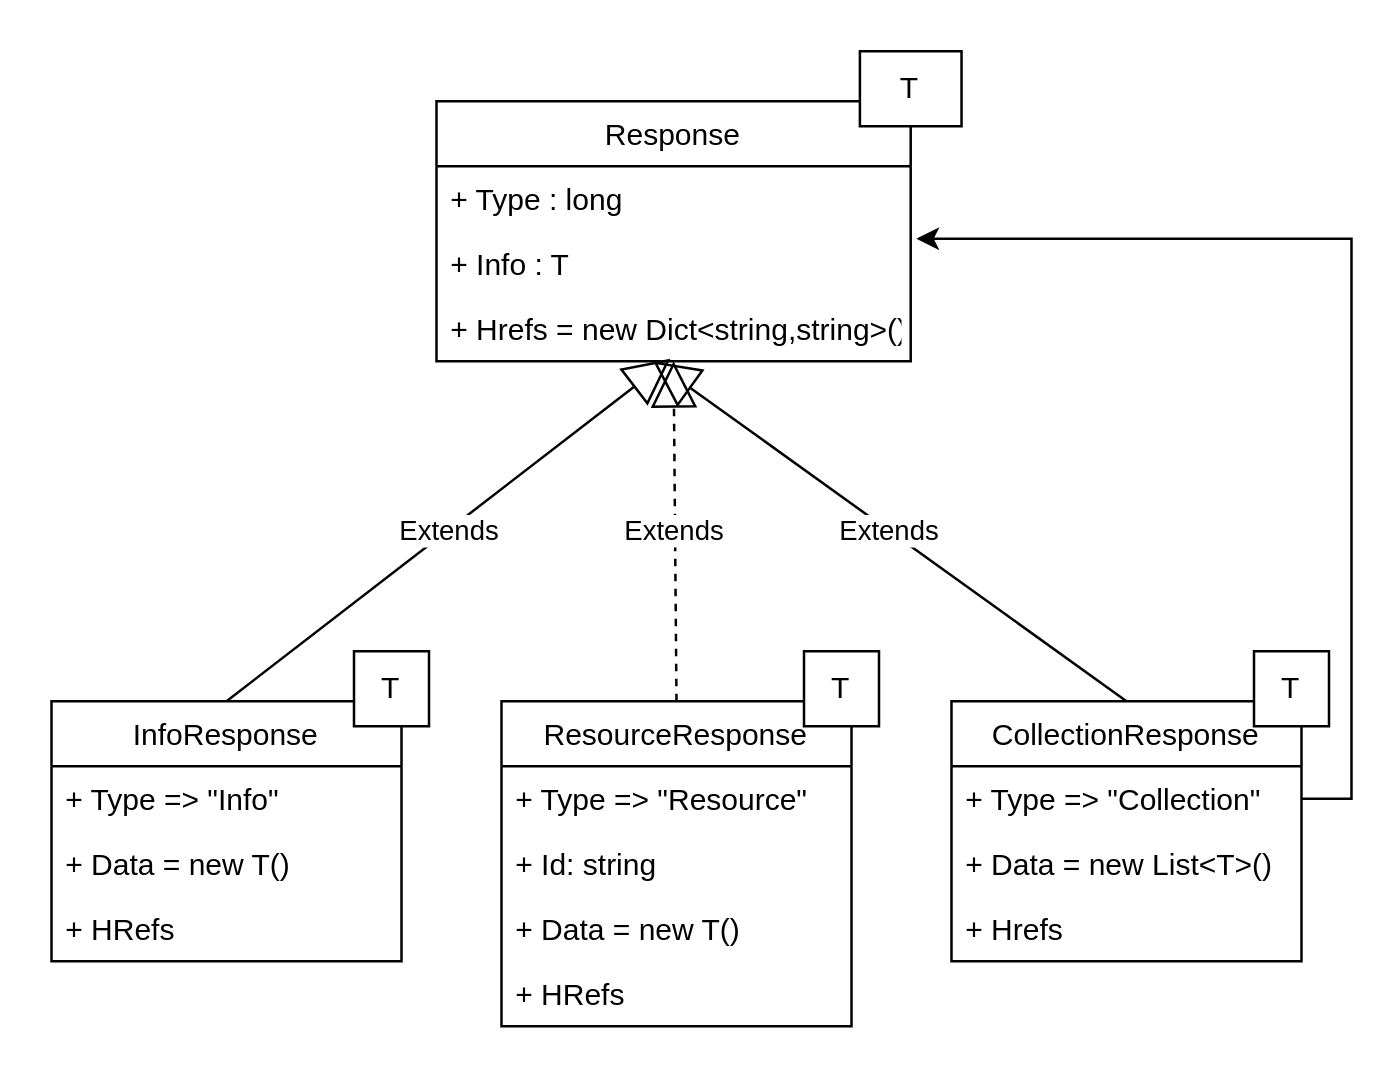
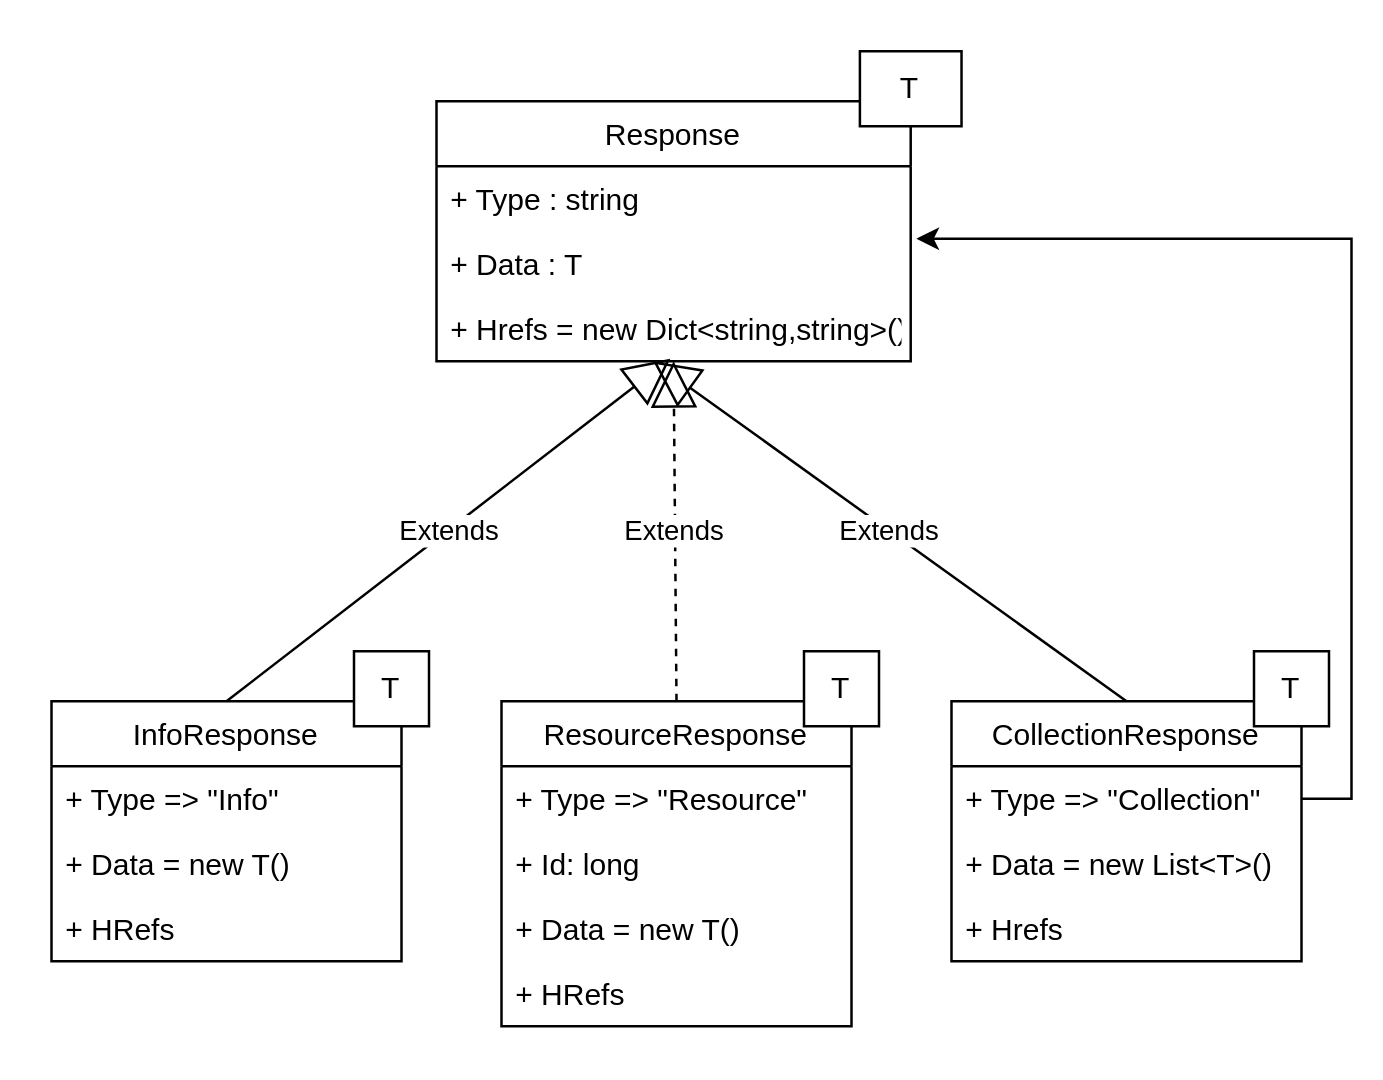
(540, 200) -> (557, 200)
(518, 265) -> (518, 265)
(600, 865) -> (583, 865)
